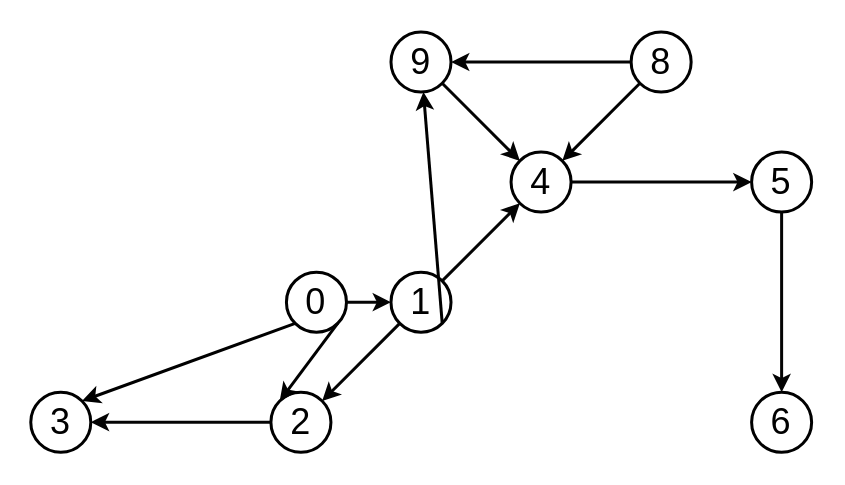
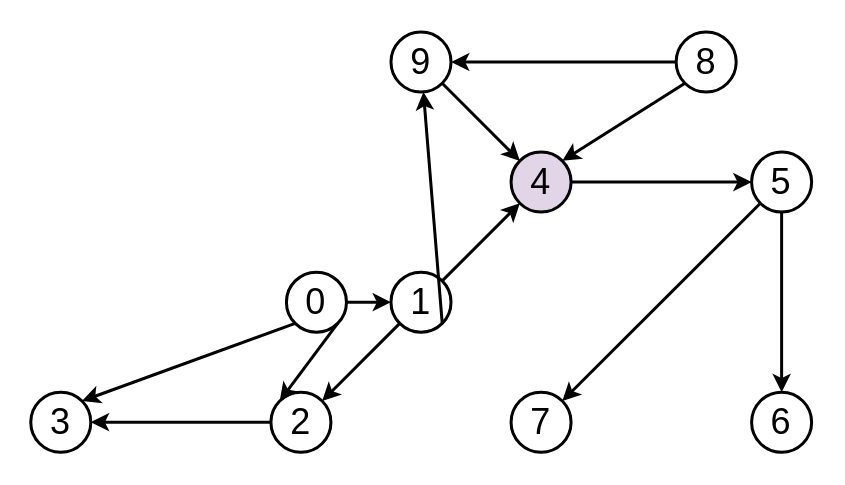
(661, 62) -> (706, 62)
(541, 182) -> (541, 182)
none -> (666, 297)
none -> (541, 422)
